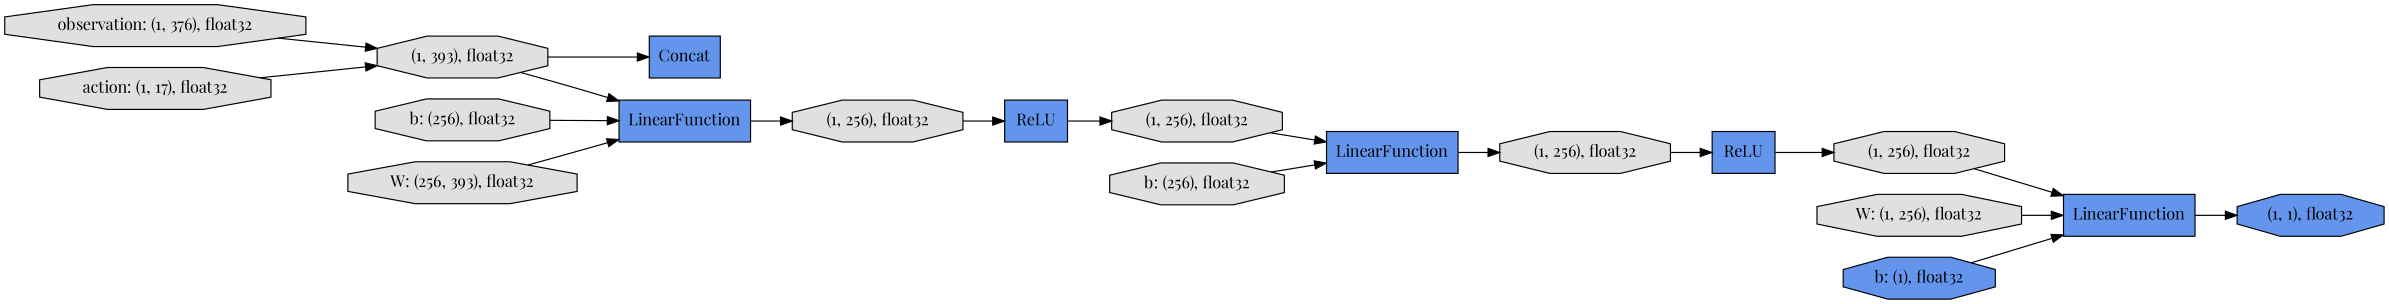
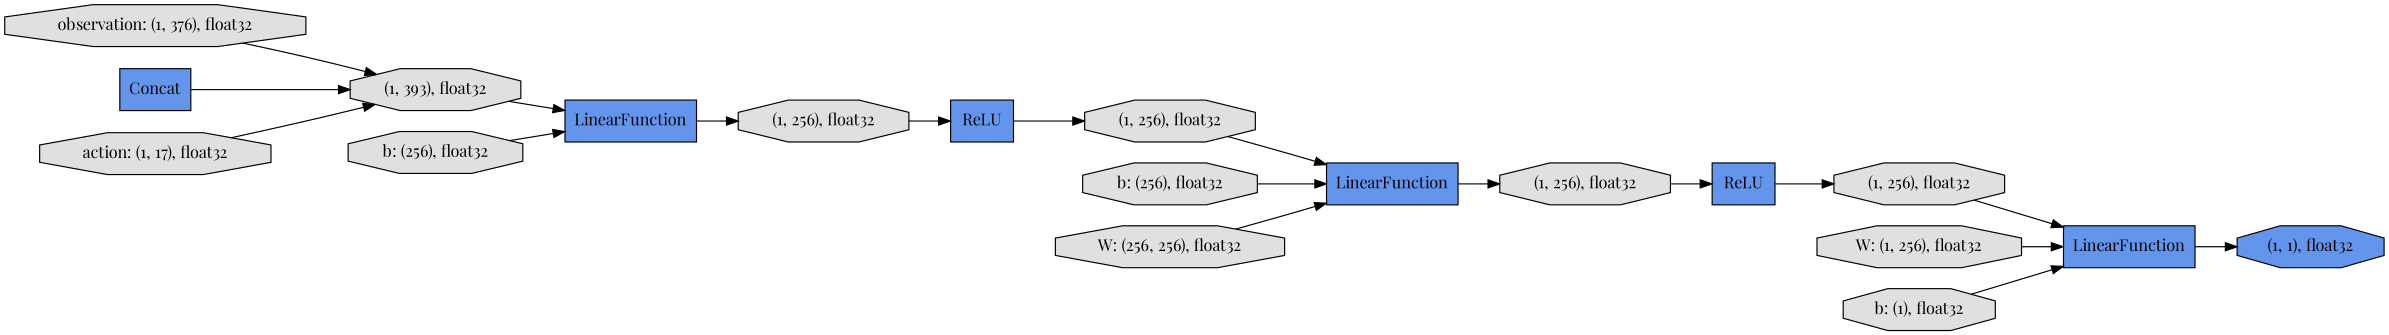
(592, 57) -> (265, 90)
(462, 183) -> none
none -> (1170, 247)
(1919, 278) -> (1919, 310)
